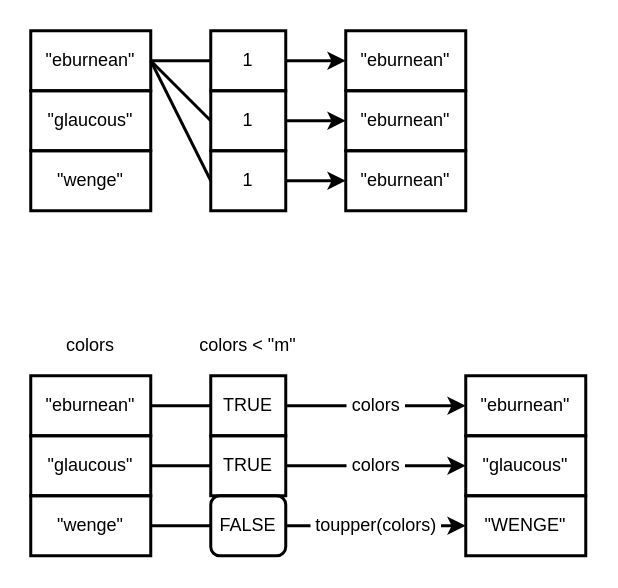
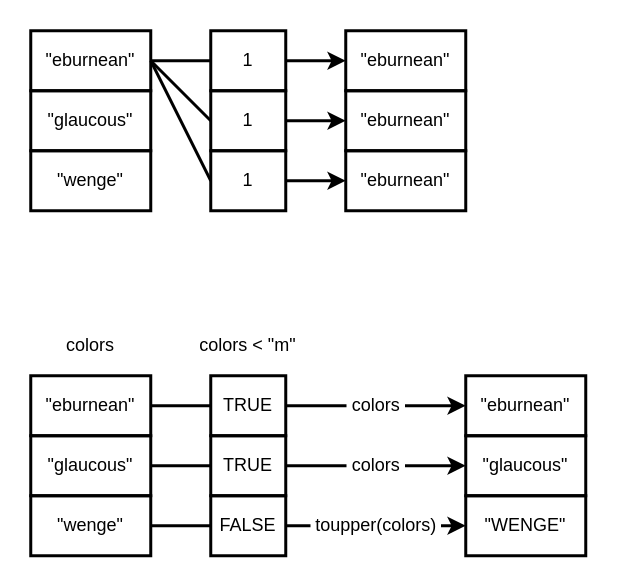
(248, 526) -> (248, 526)
